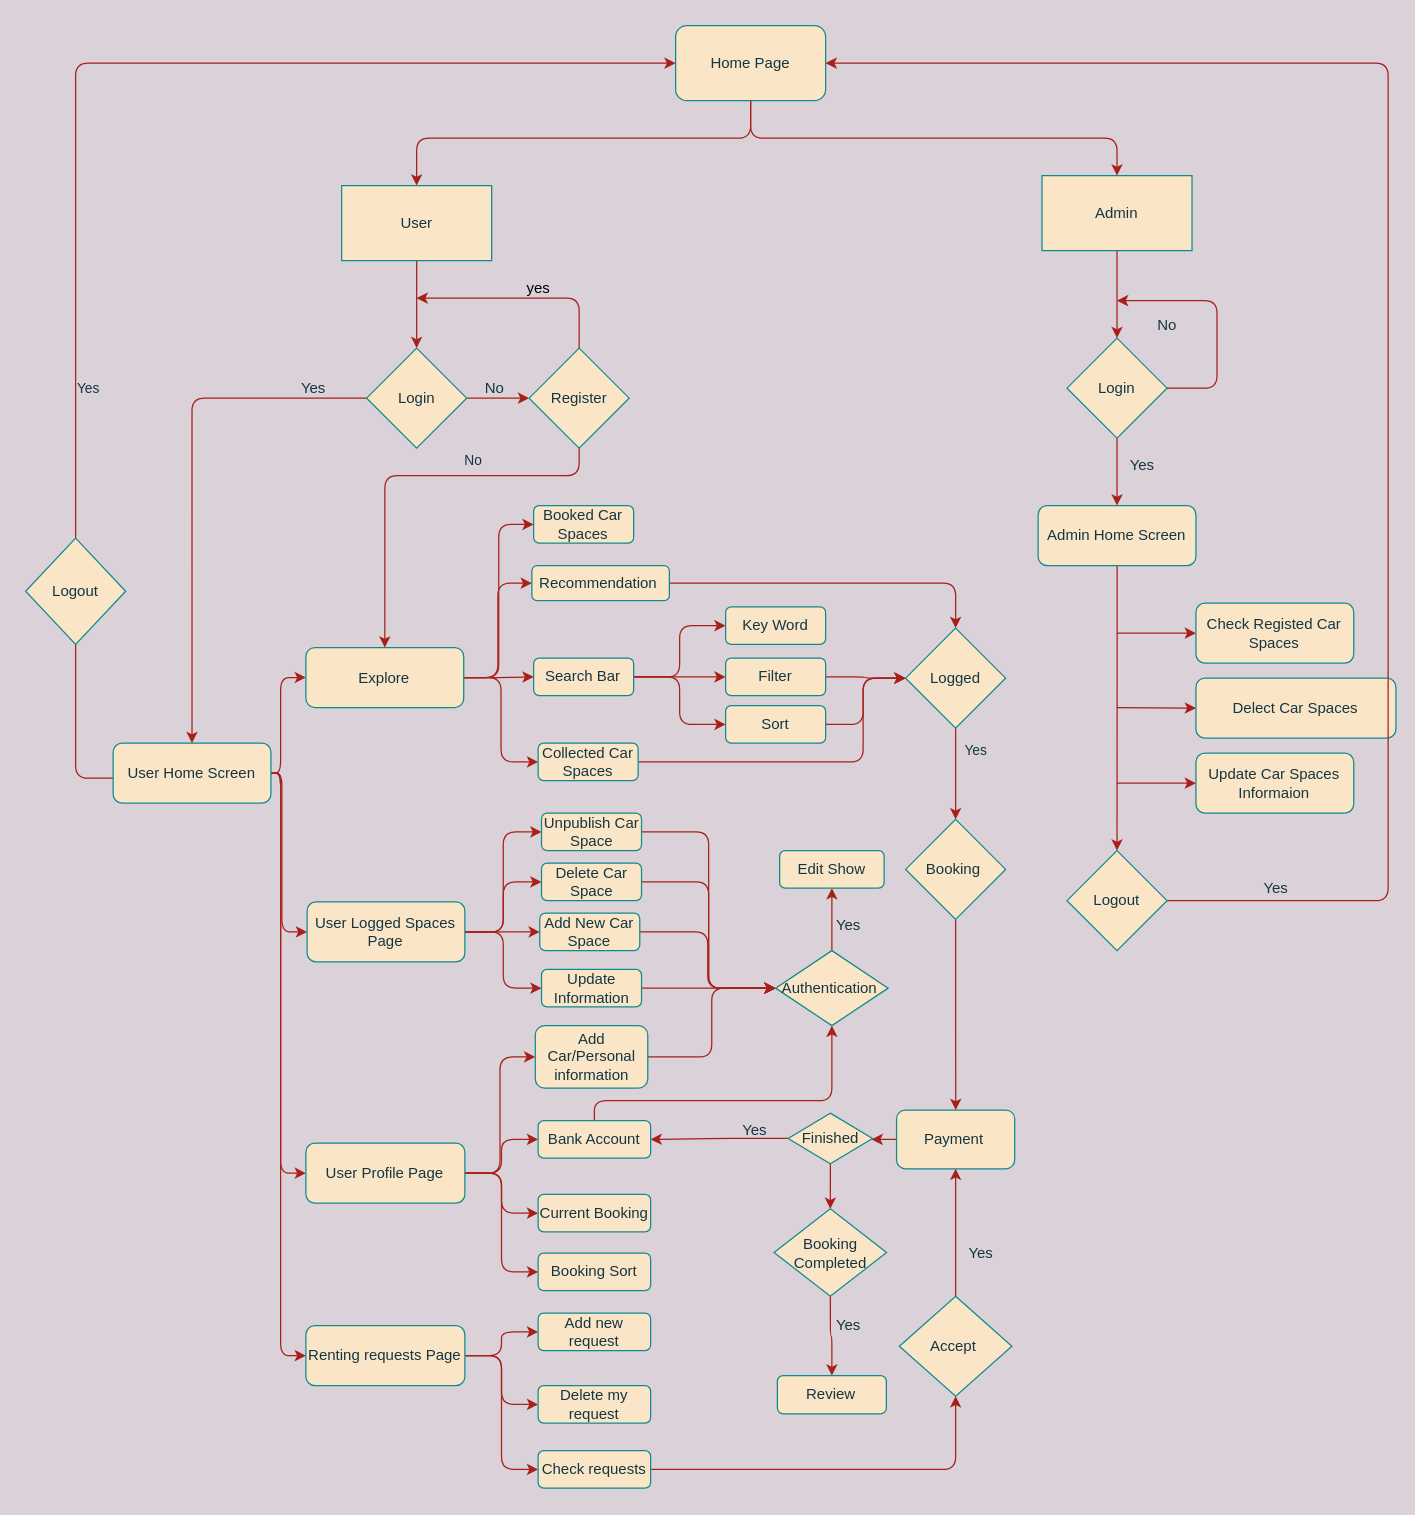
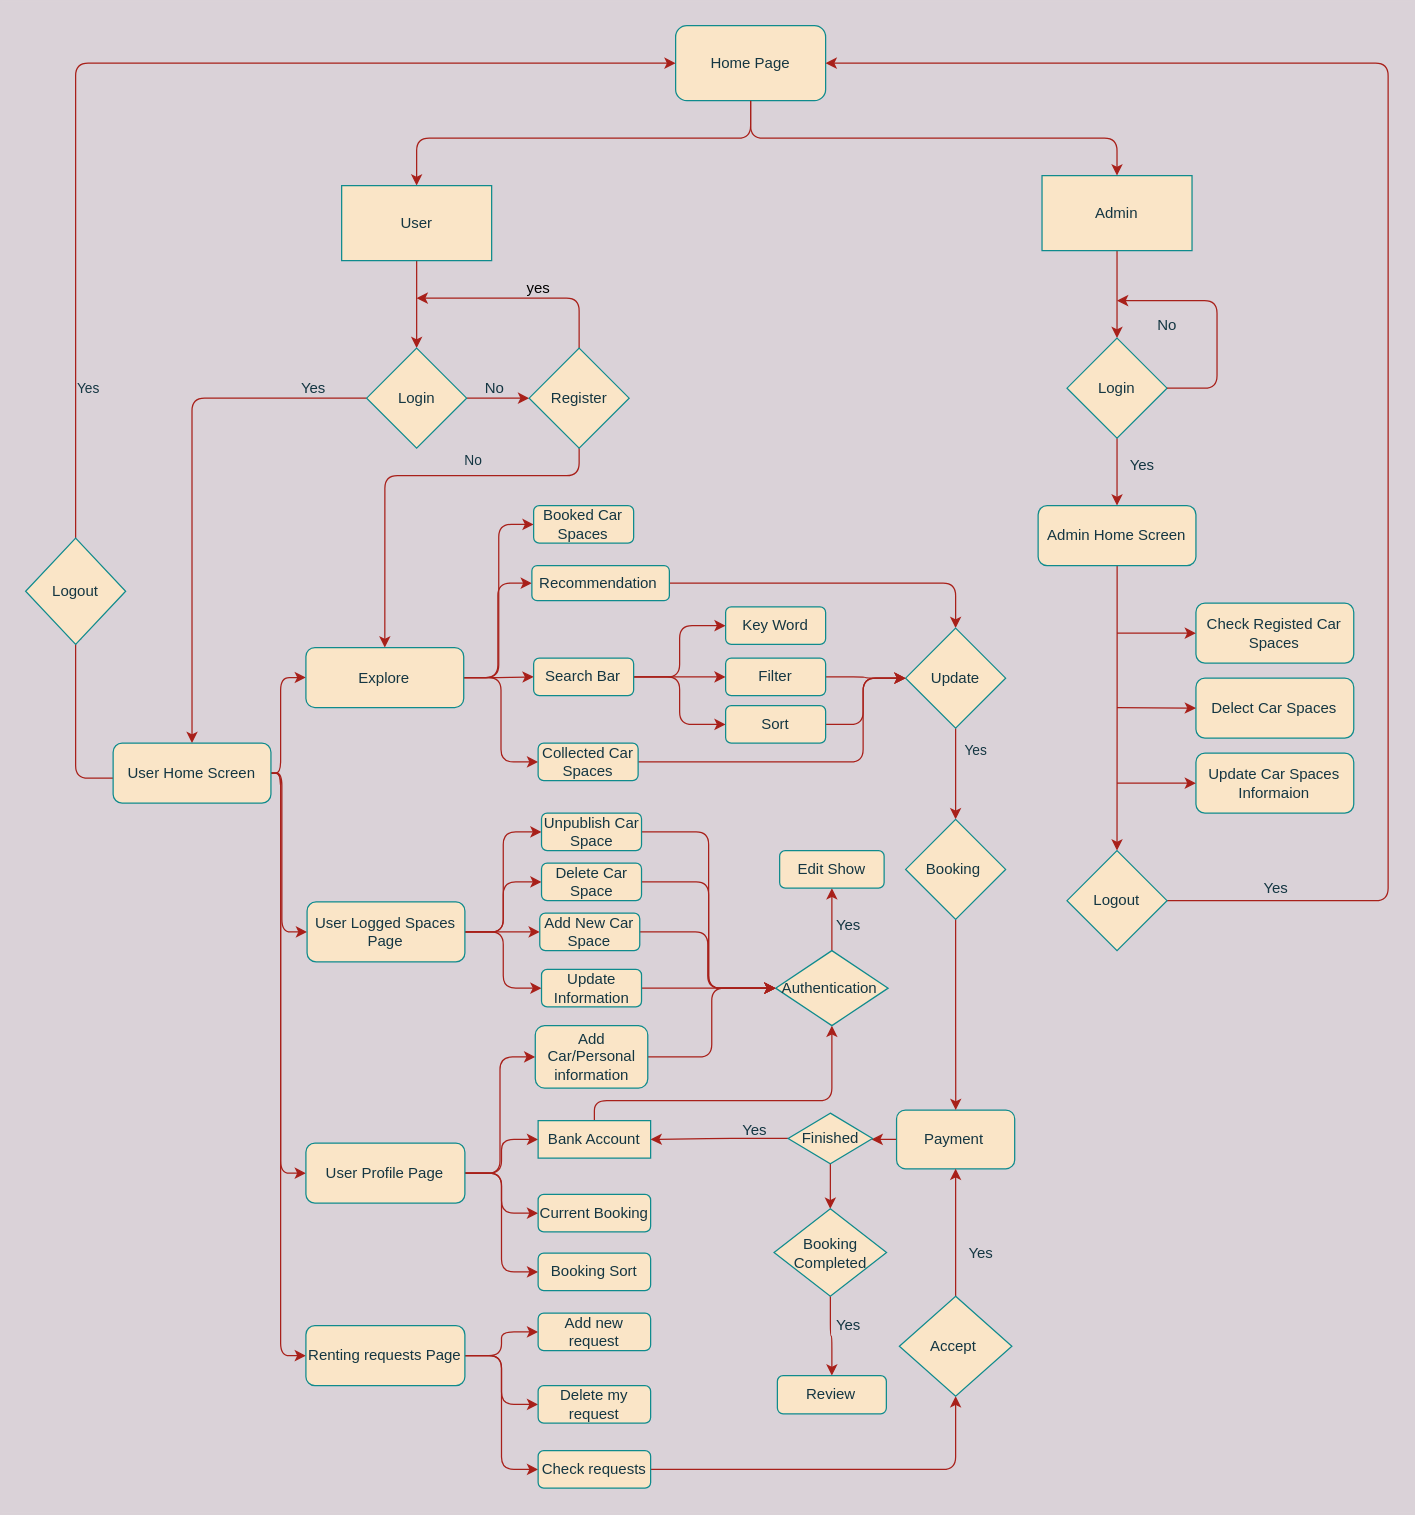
(956, 678) -> (956, 678)
(1296, 708) -> (1275, 708)
(594, 1139) -> (594, 1139)
